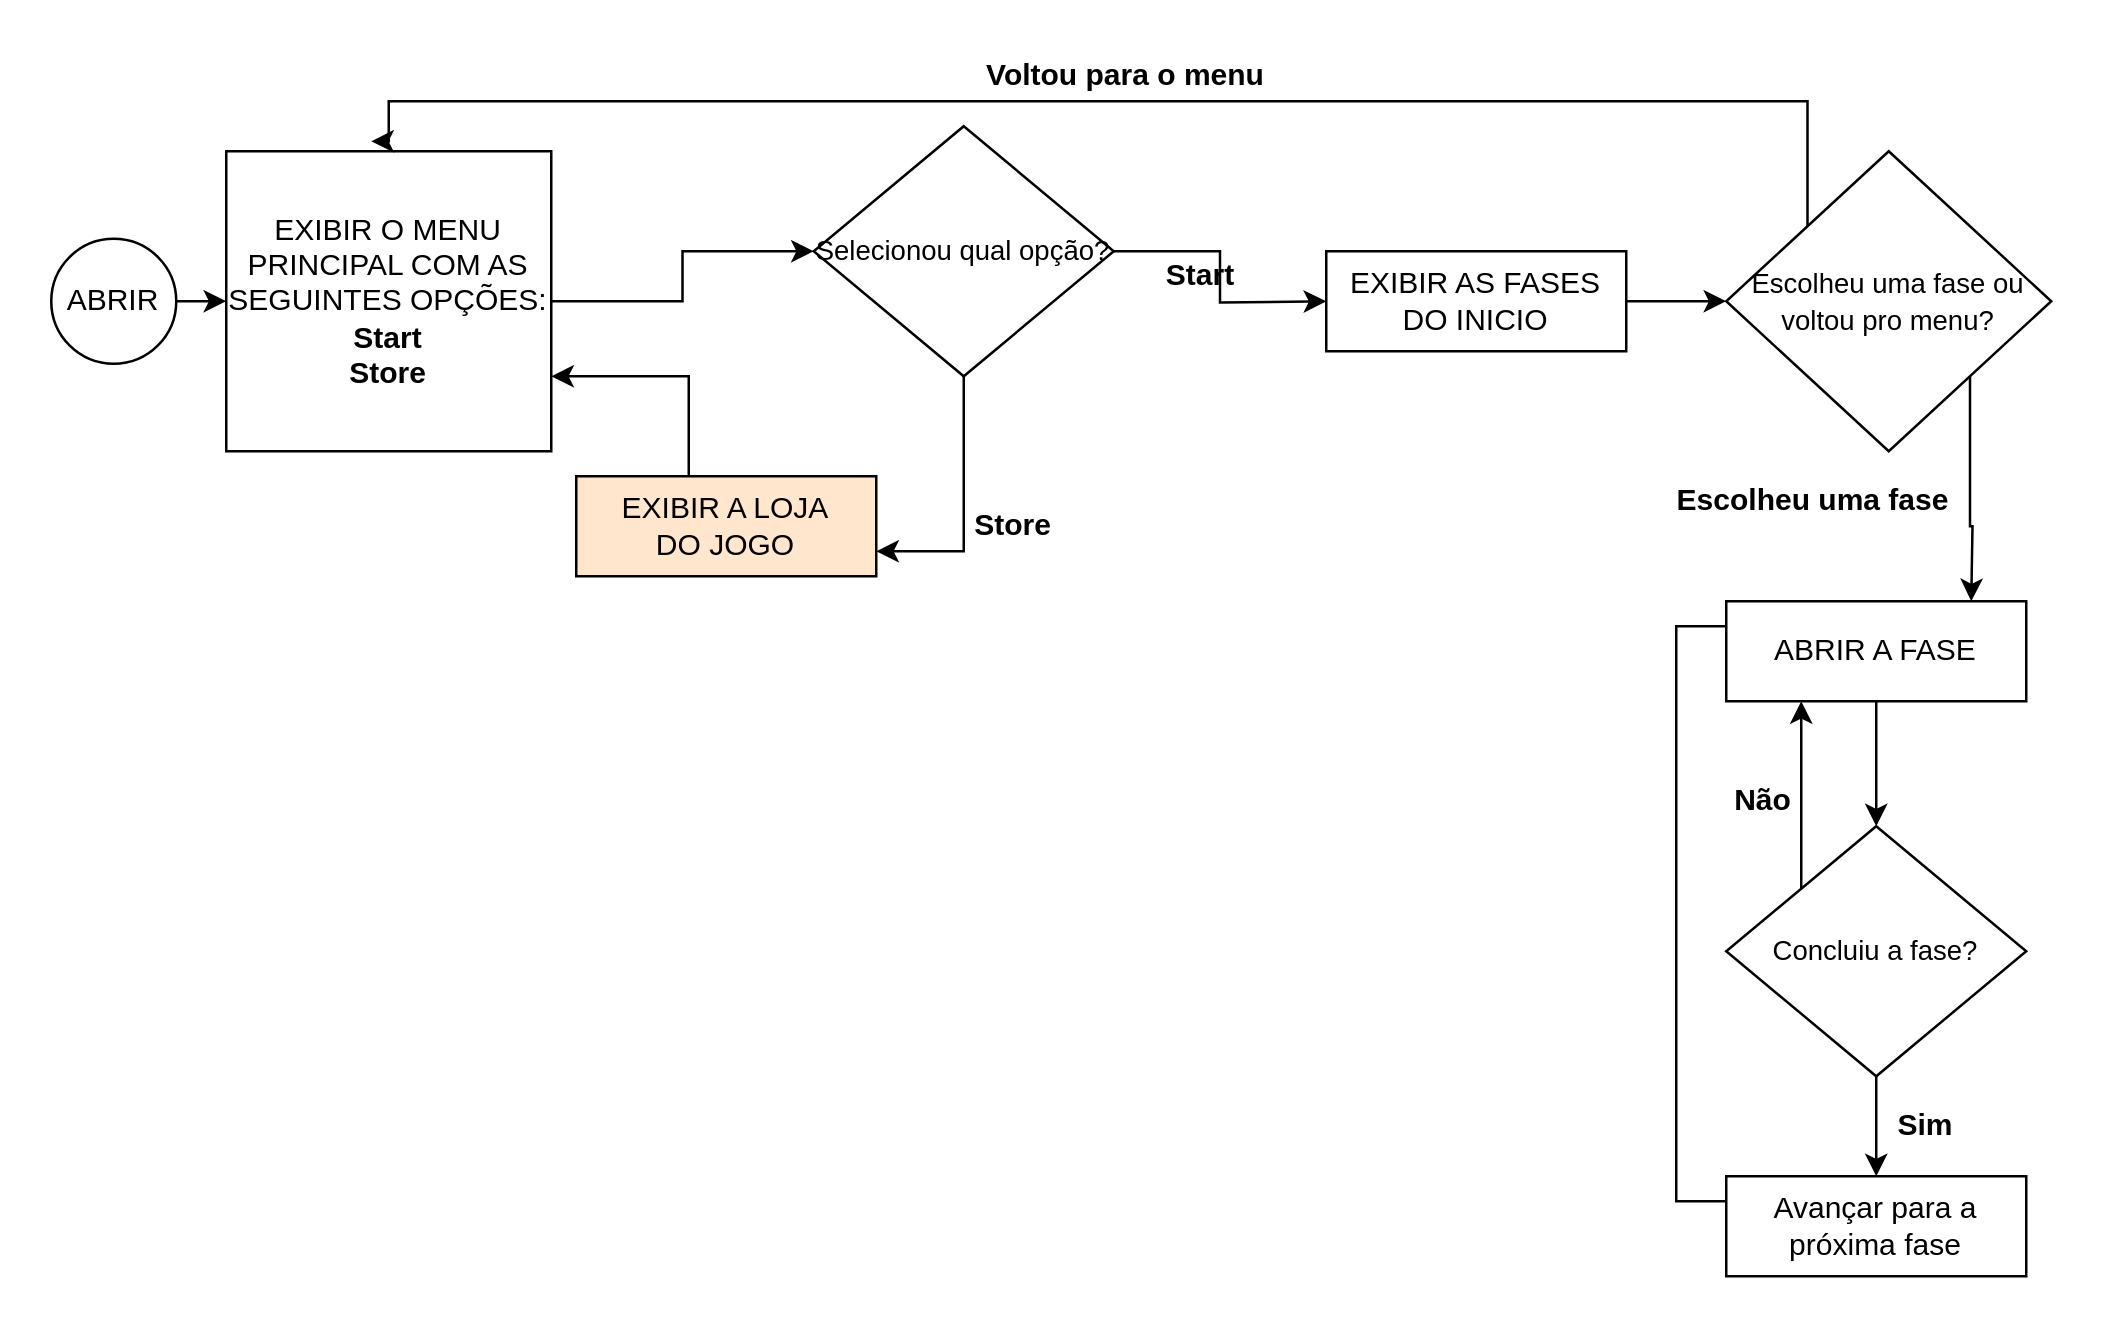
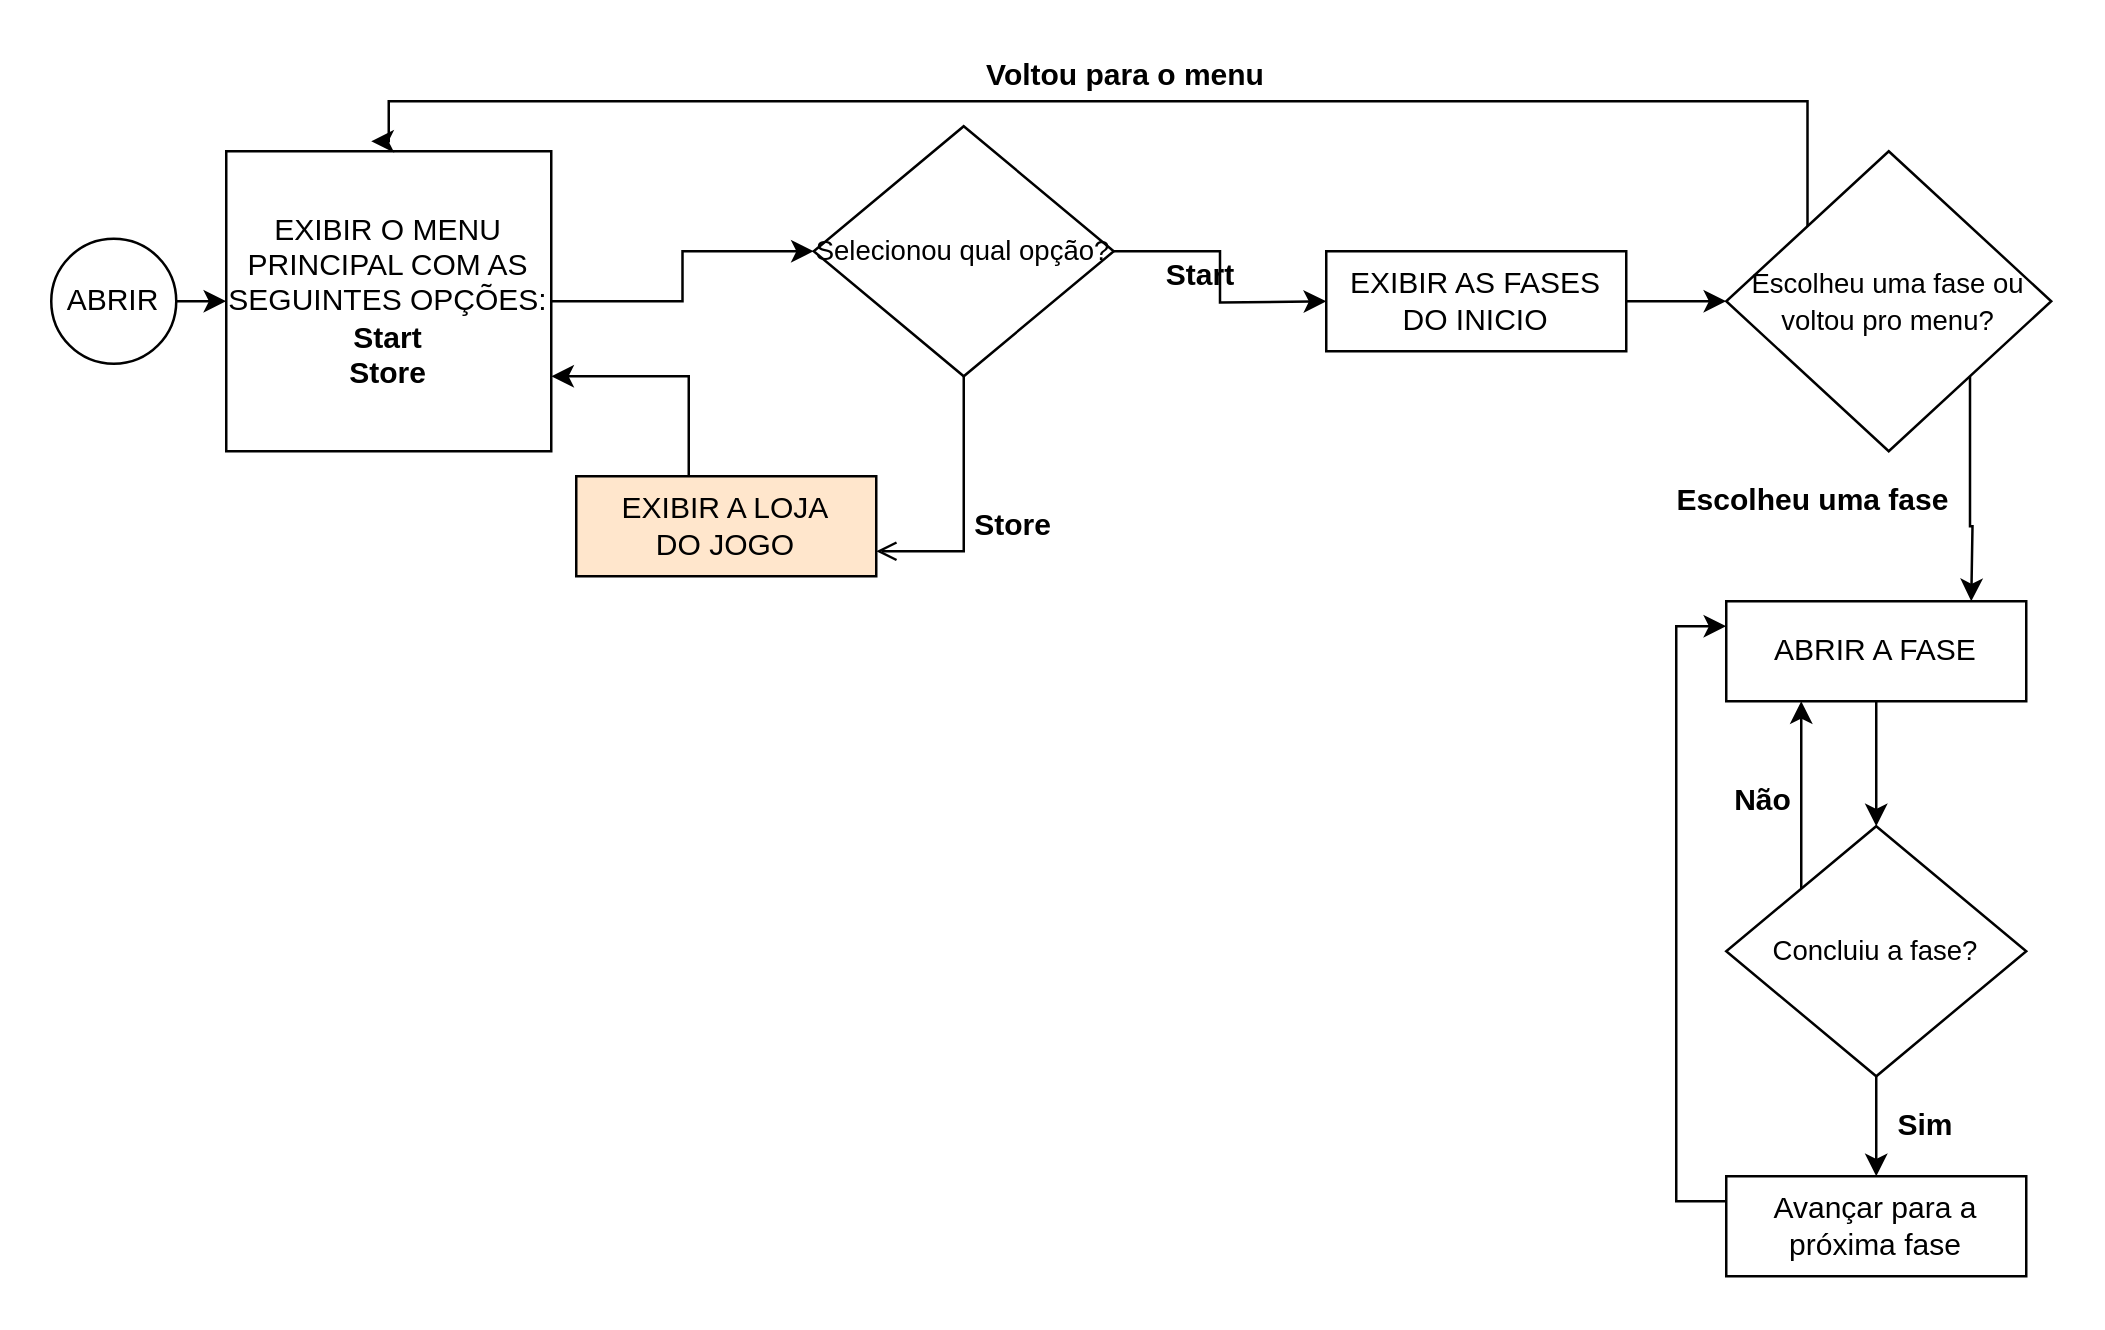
(894, 551) -> (890, 551)
(1715, 626) -> (1708, 626)
